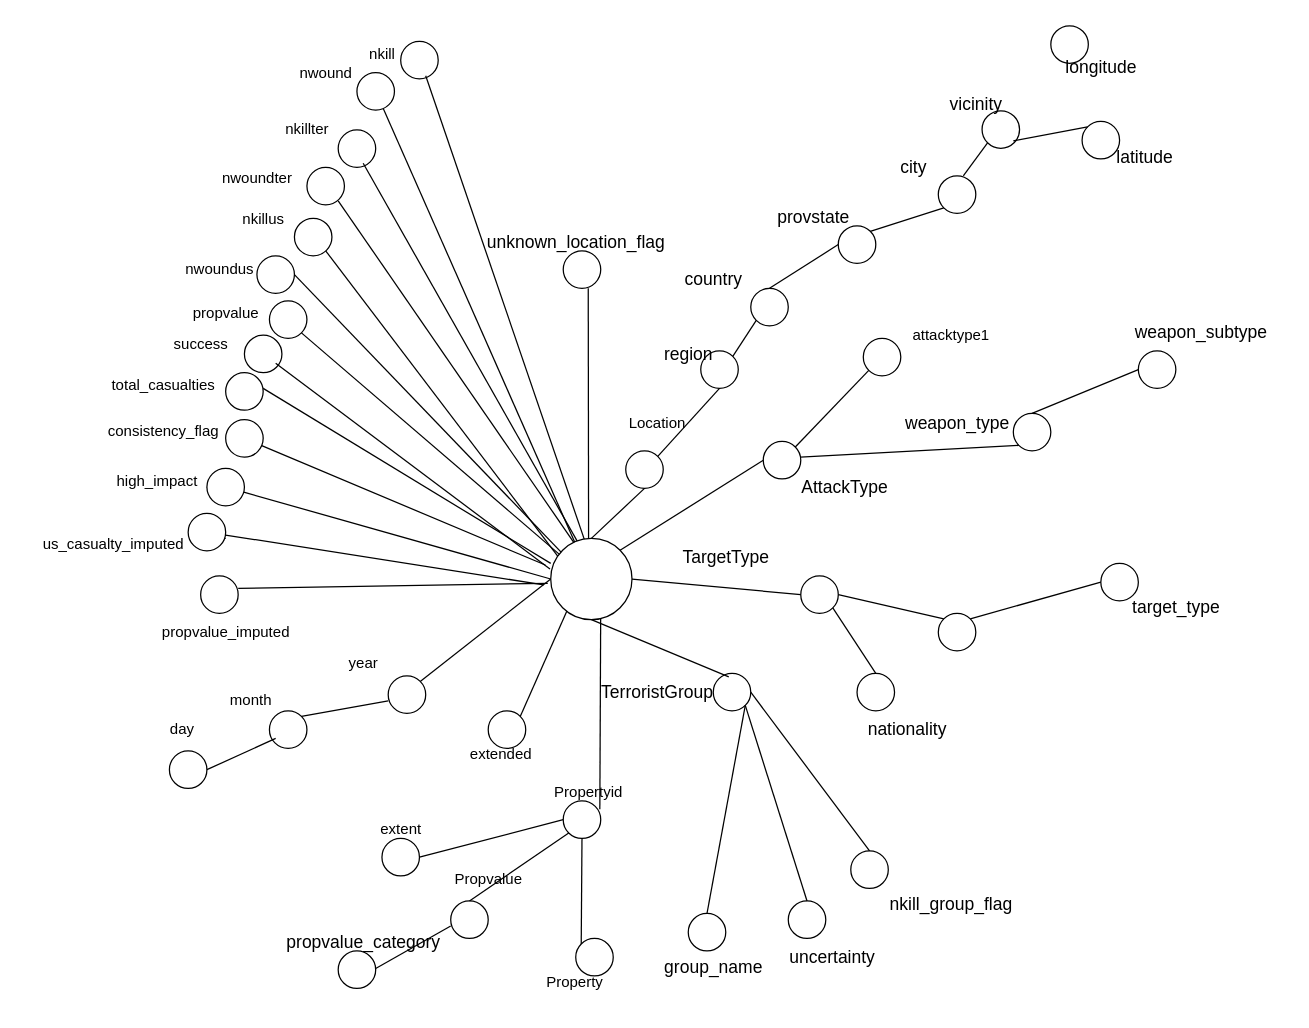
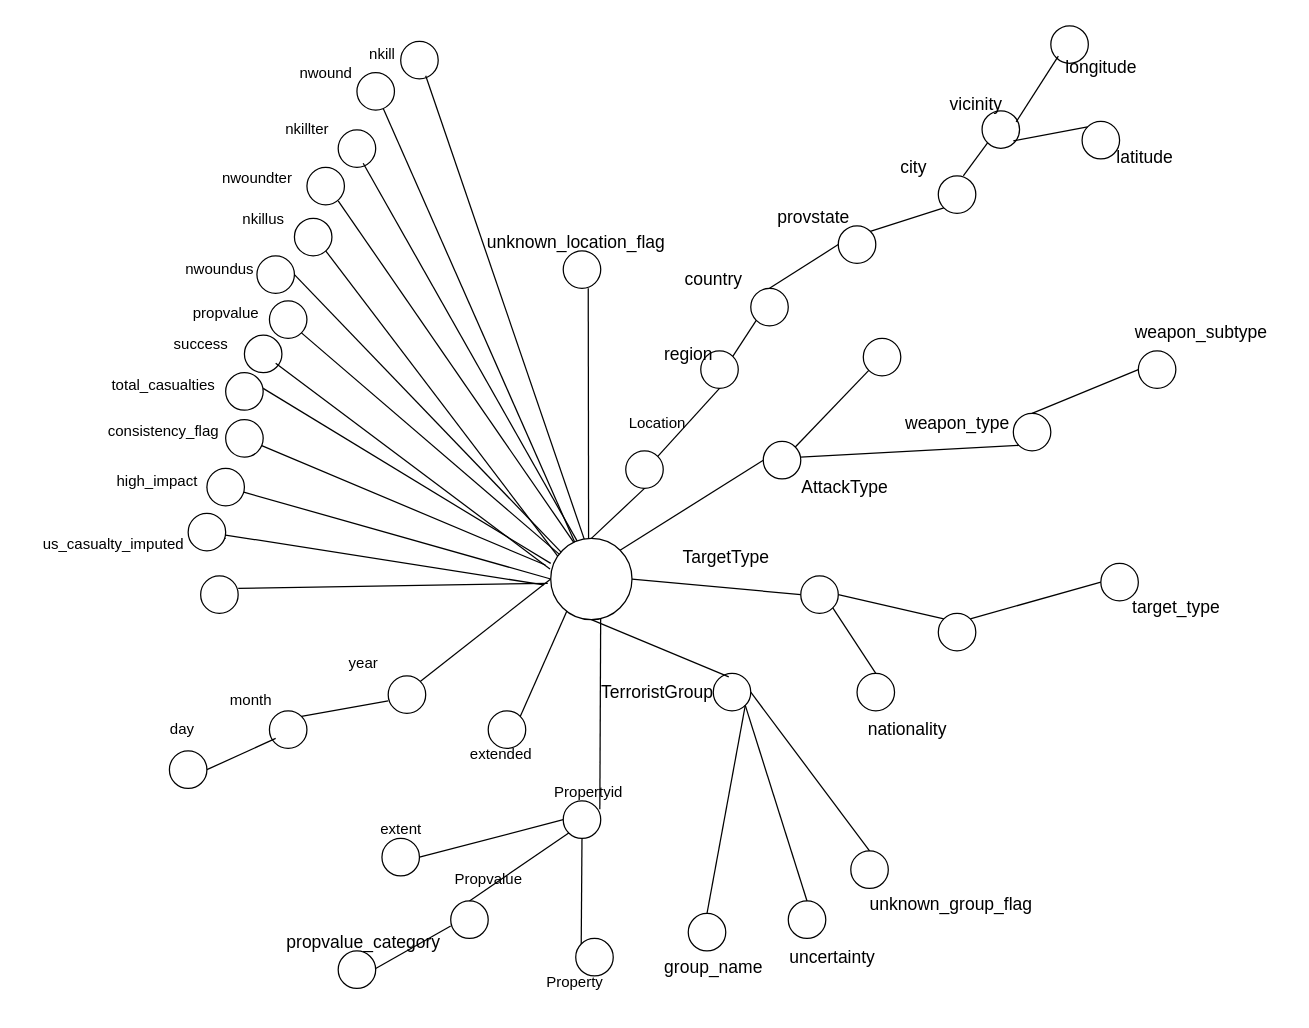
none -> (1037, 89)
(951, 336) -> none
(226, 632) -> none
(951, 904) -> (951, 904)
